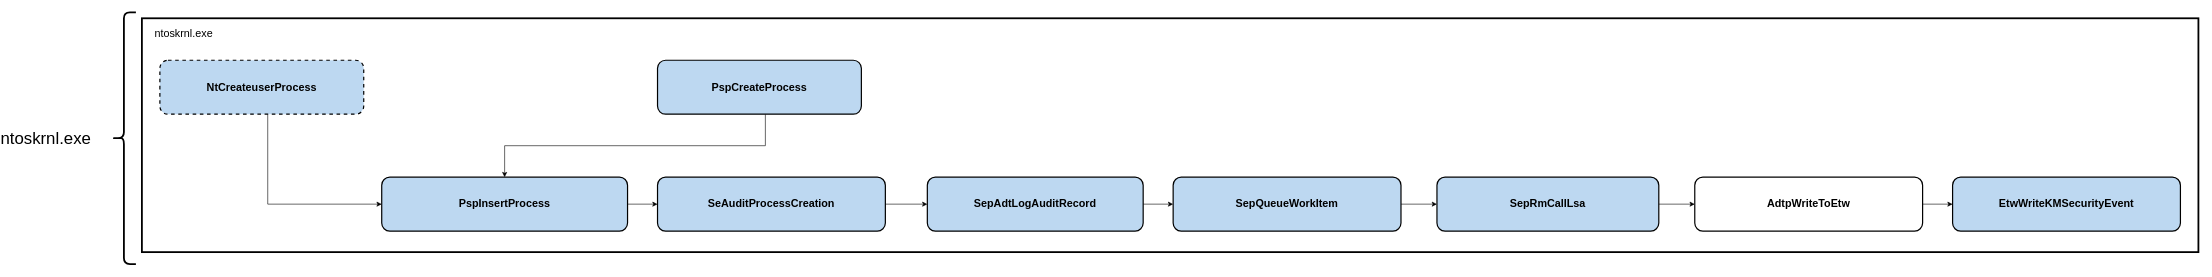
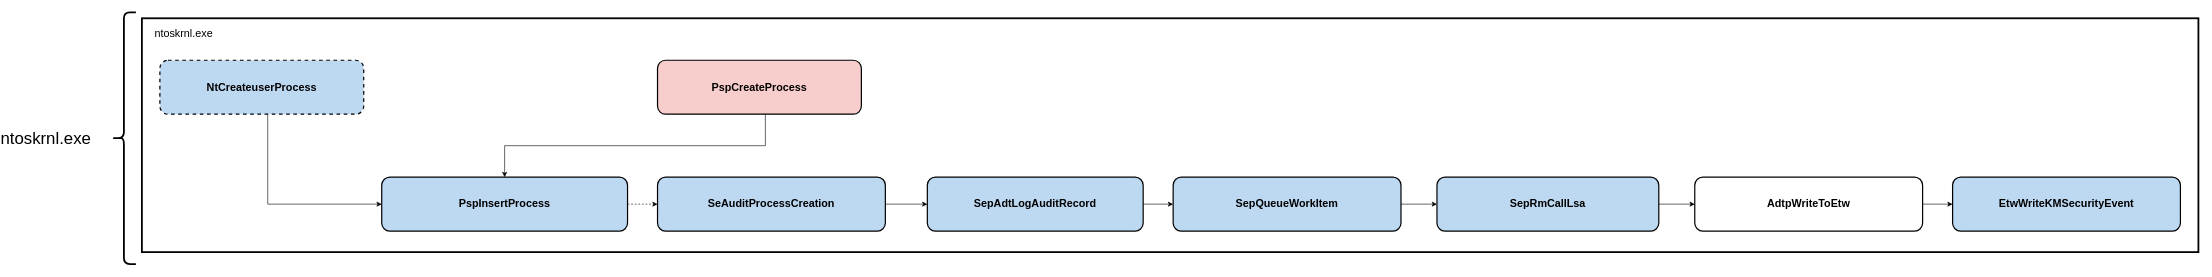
(759, 87) -> (759, 87)
(640, 204) -> (640, 204)
